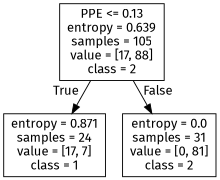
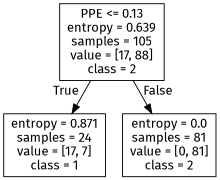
(169, 145) -> (169, 145)
